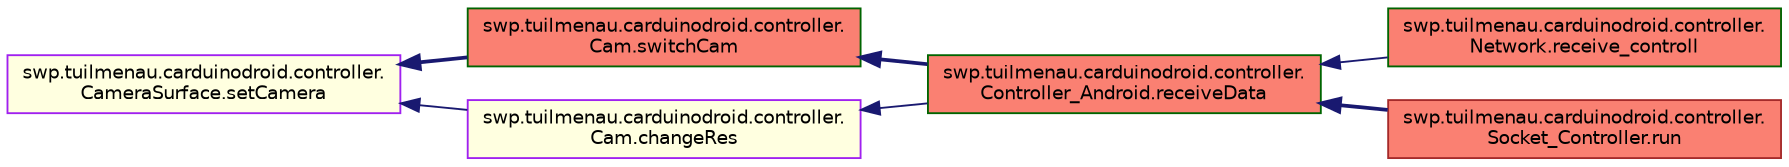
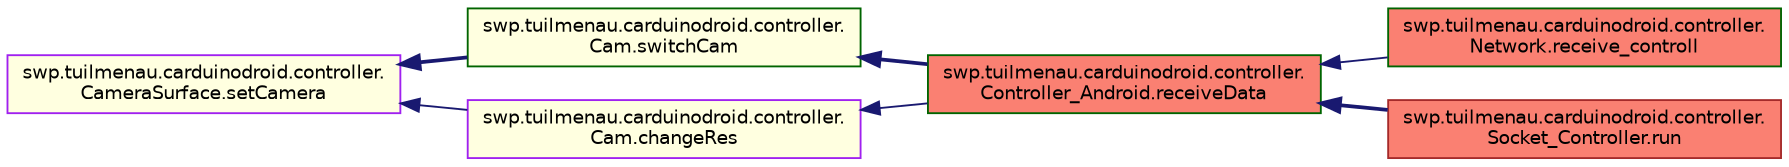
(664, 37) -> (664, 37)
